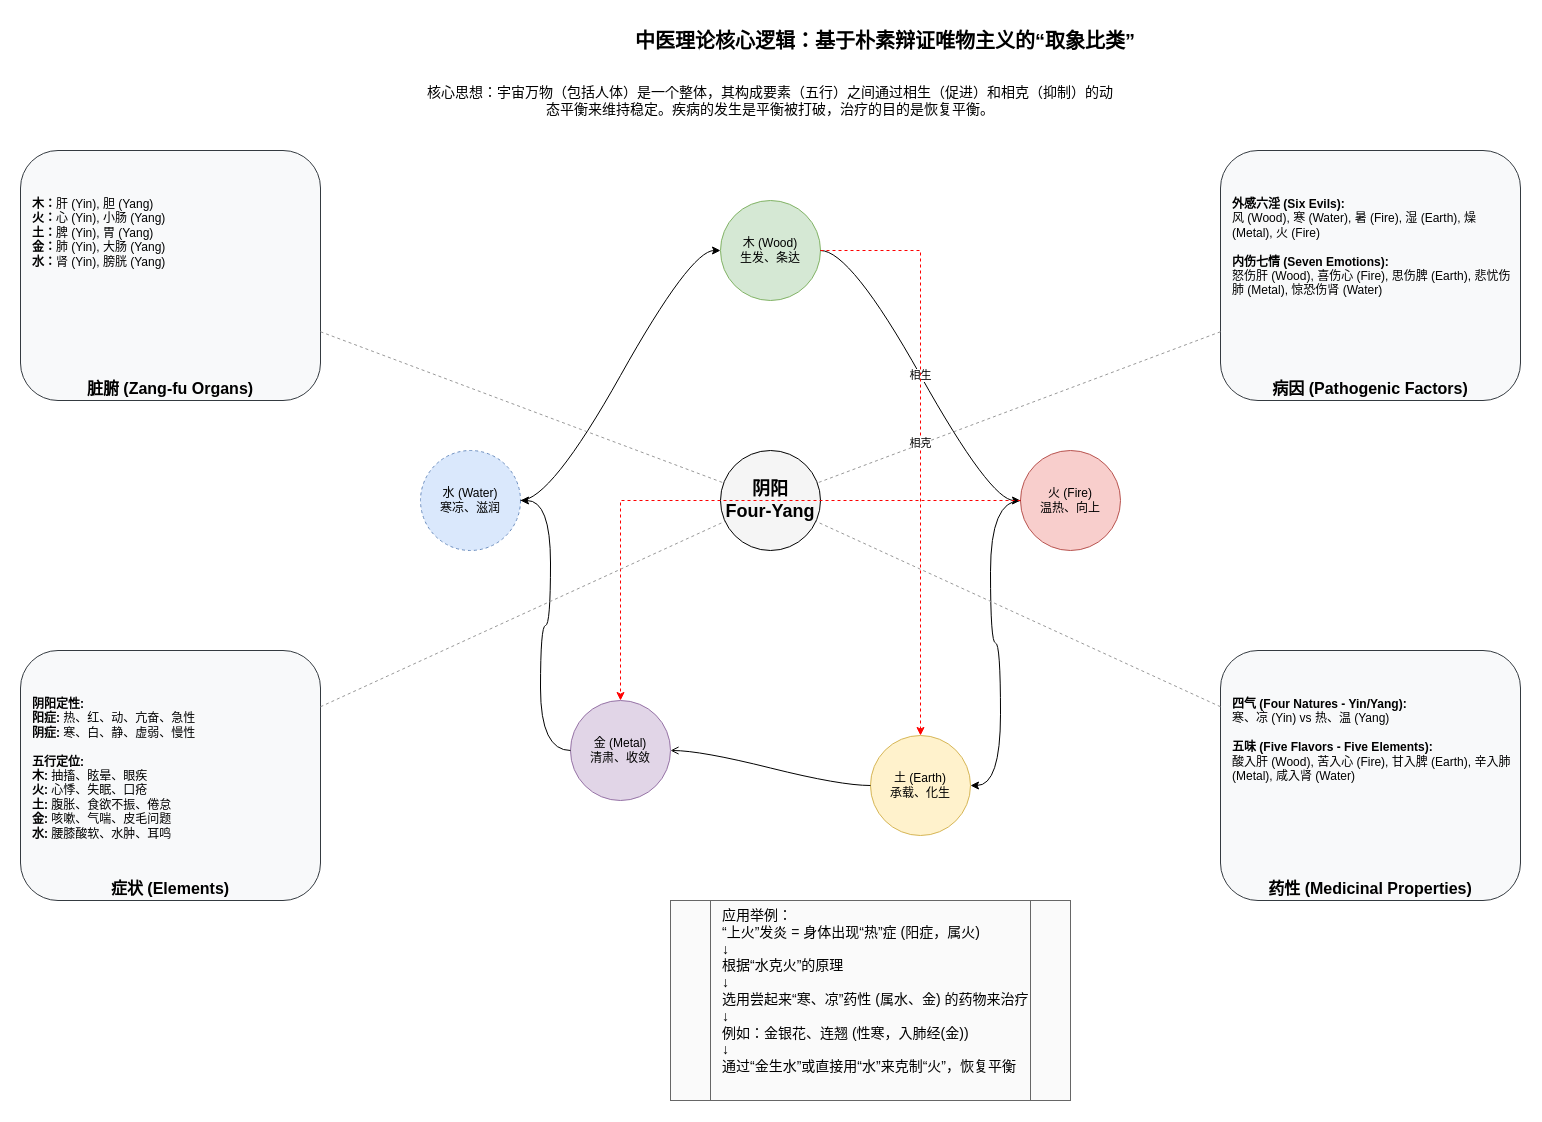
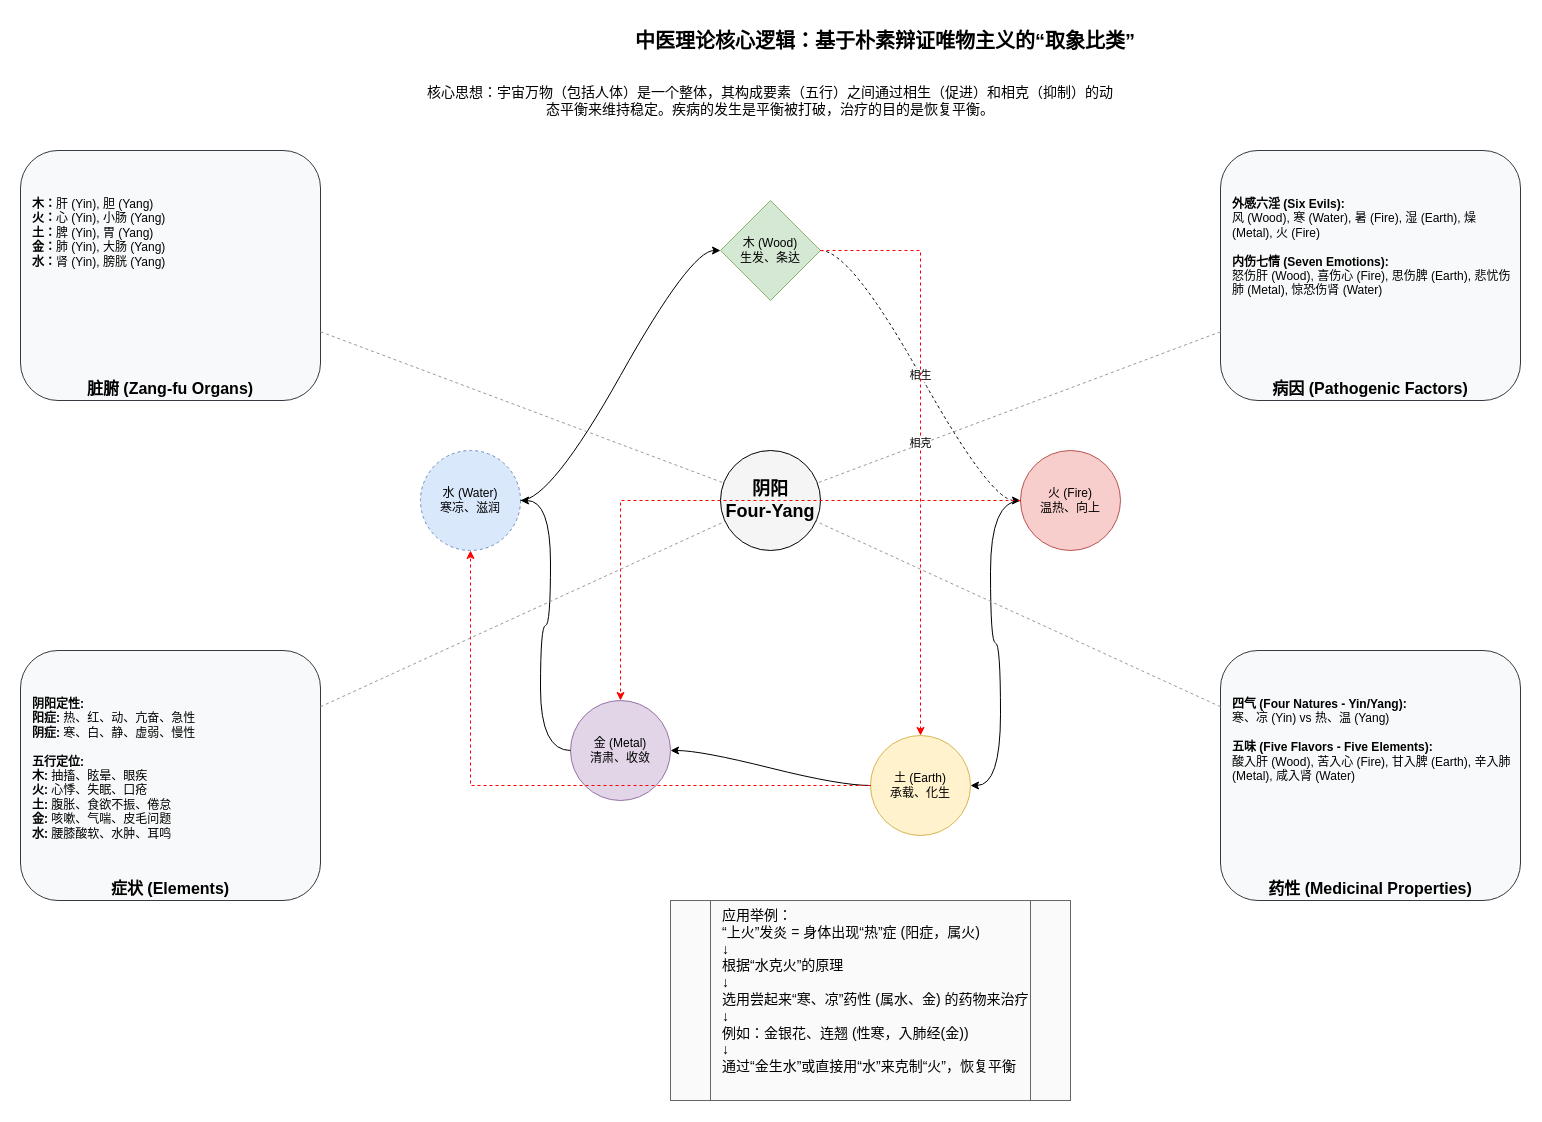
(771, 251) -> (771, 251)
(878, 306) -> (878, 306)
(676, 751) -> (679, 751)
none -> (553, 786)
